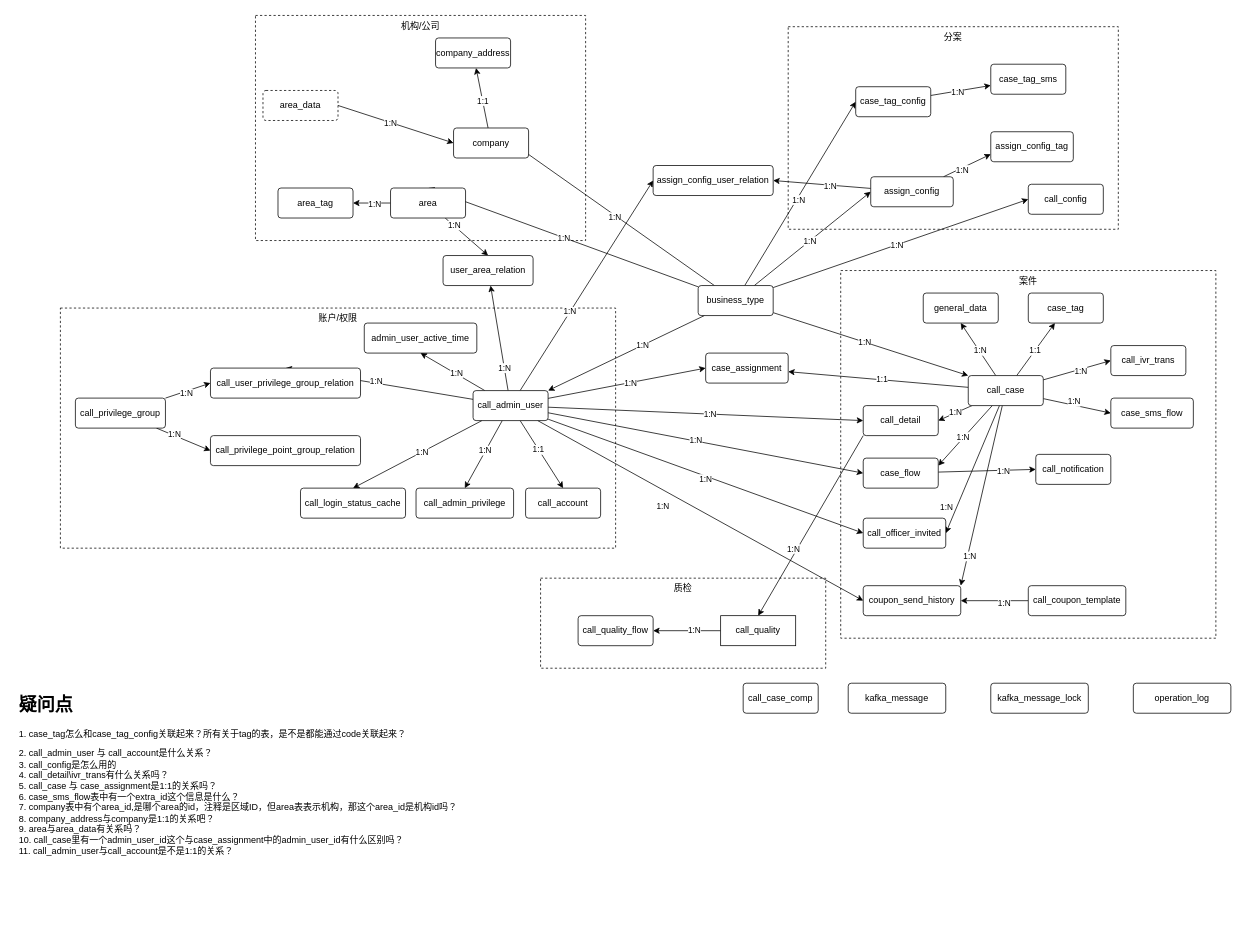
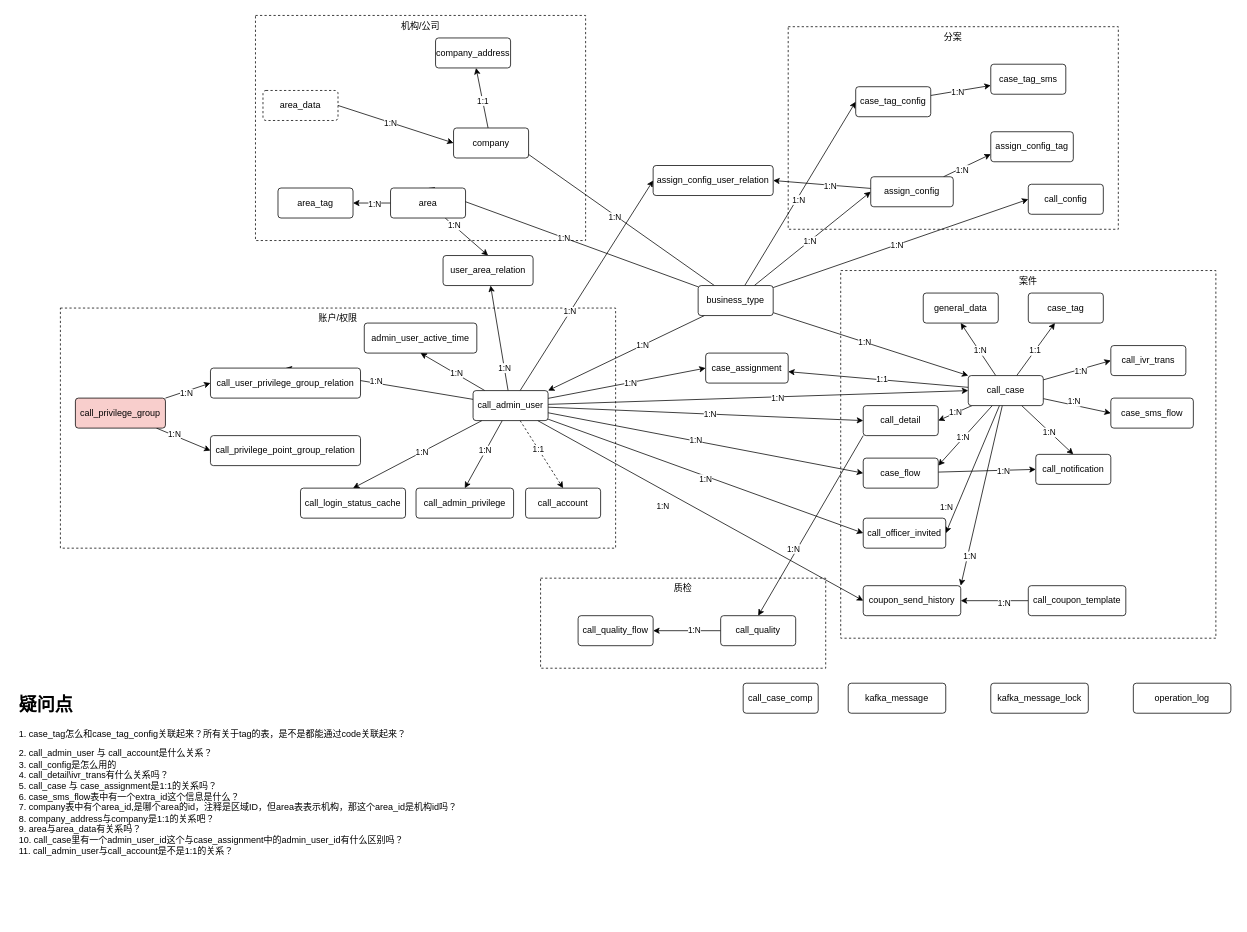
none -> (839, 395)
(120, 413) -> (120, 413)
none -> (1045, 428)
(551, 469) -> (551, 469)
(758, 630) -> (758, 630)
